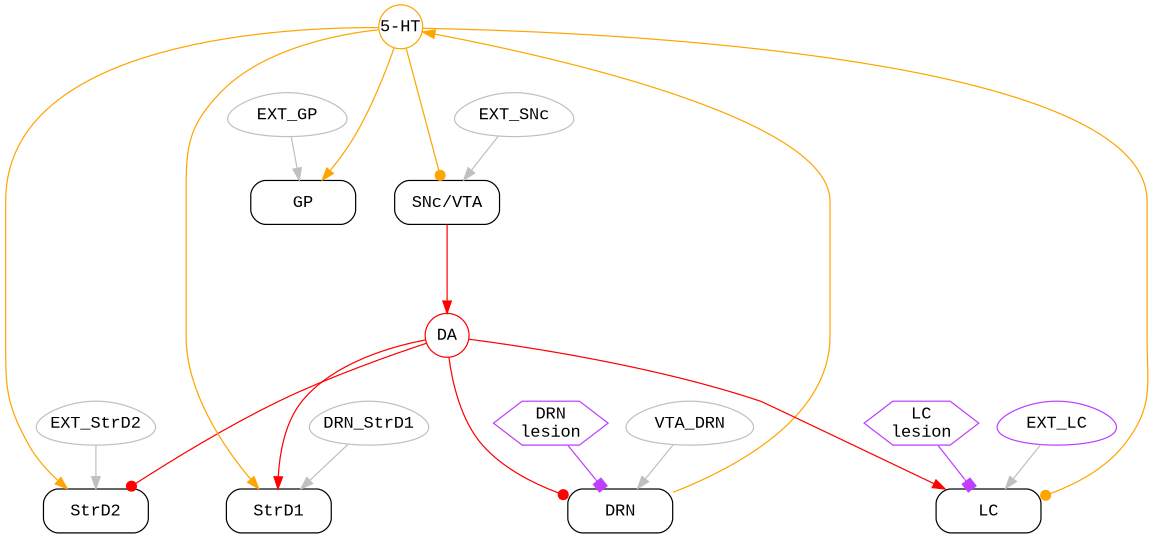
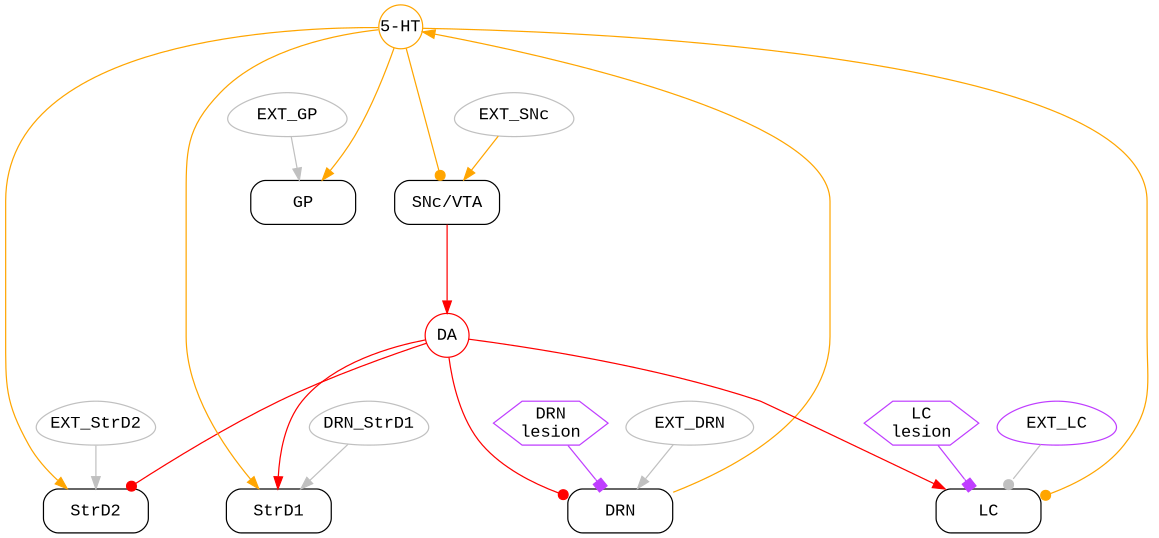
(485, 153) -> (485, 153)
(690, 423) -> (690, 423)
(1027, 462) -> (1027, 462)
